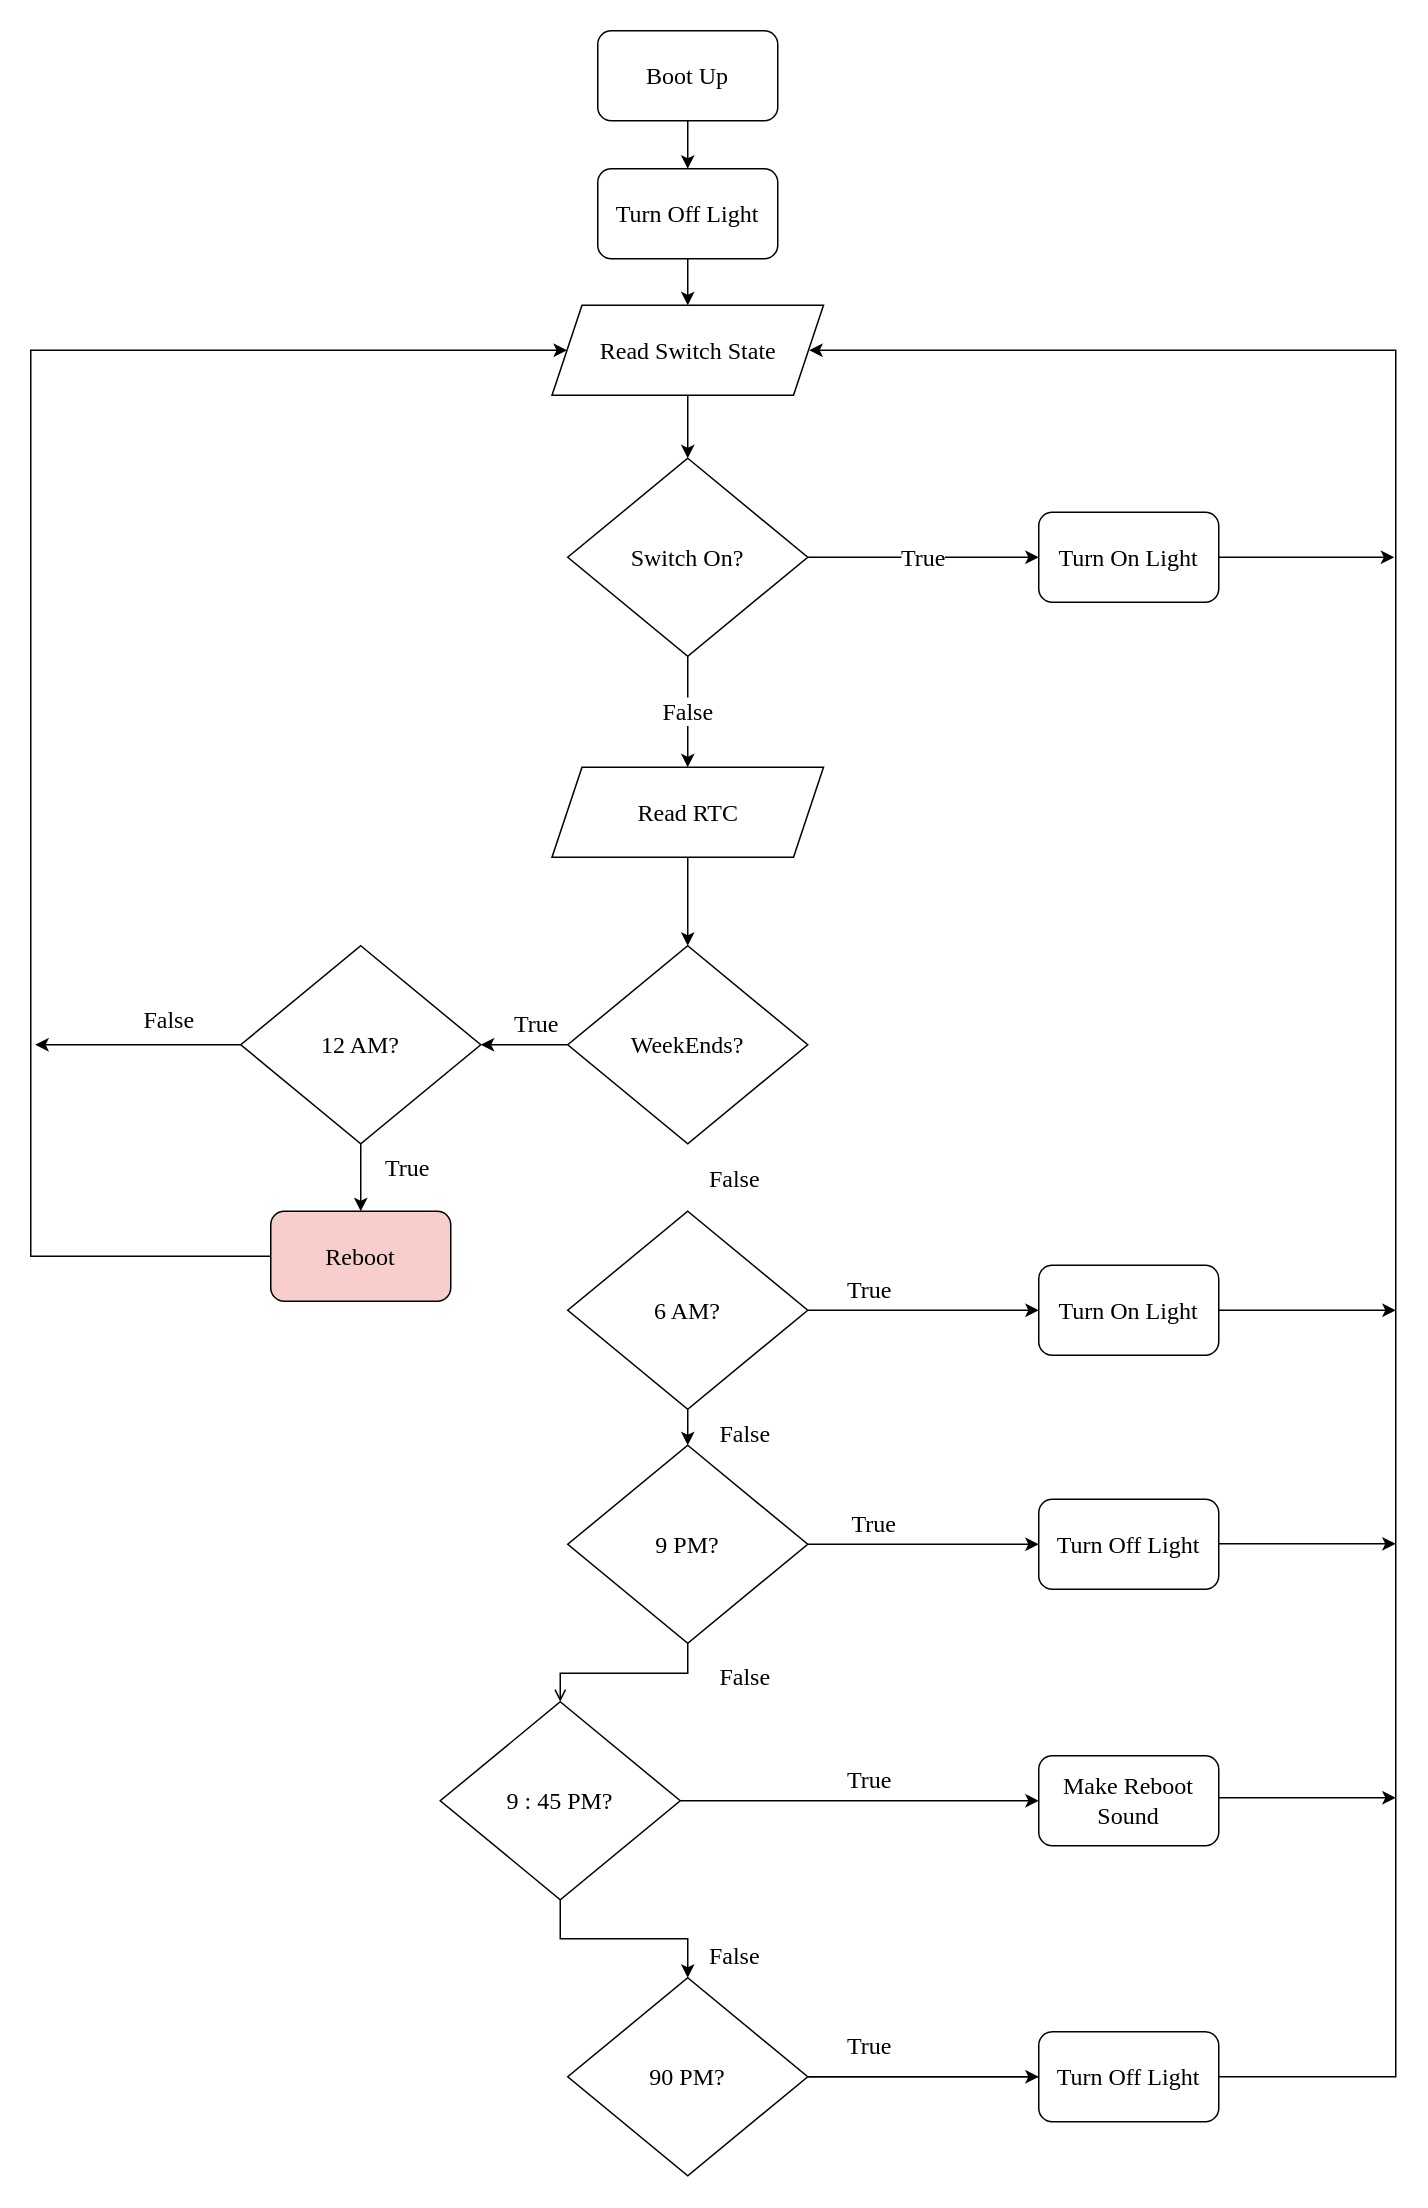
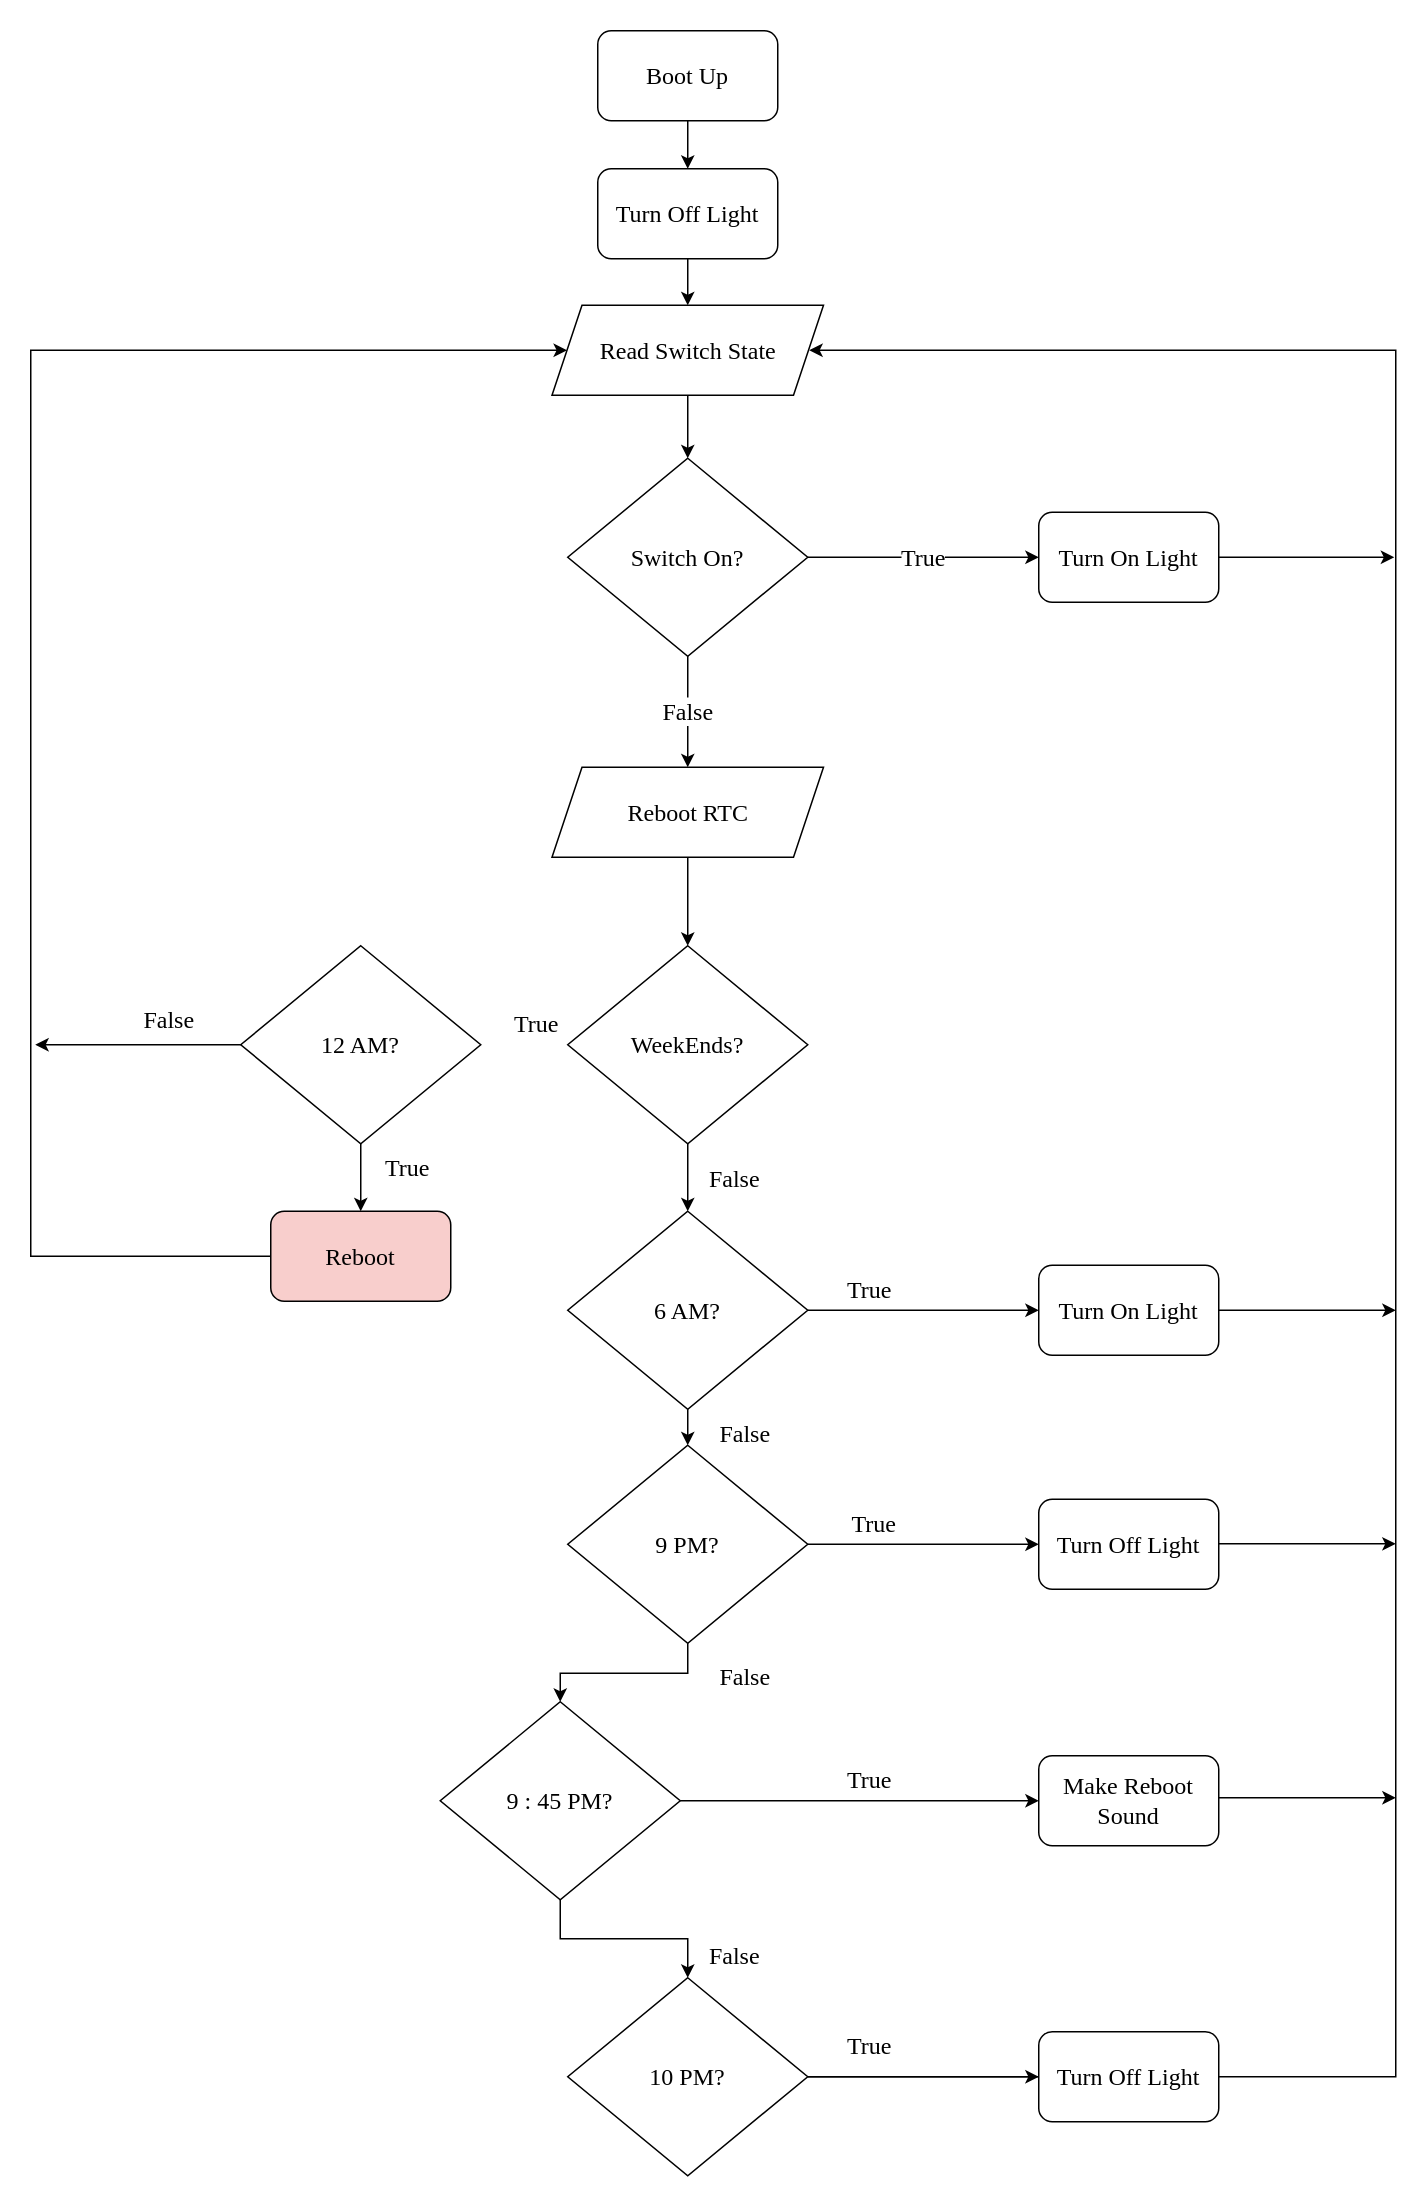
(689, 812) -> (689, 812)
(530, 1045) -> none
none -> (688, 1172)
(560, 1692) -> (560, 1690)
(688, 2077) -> (688, 2077)
